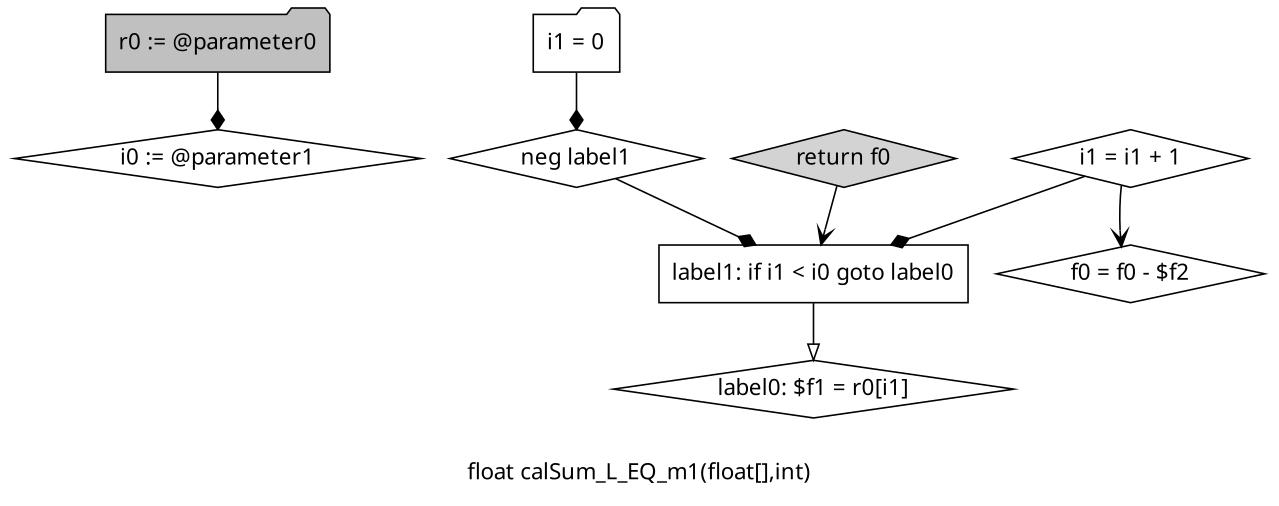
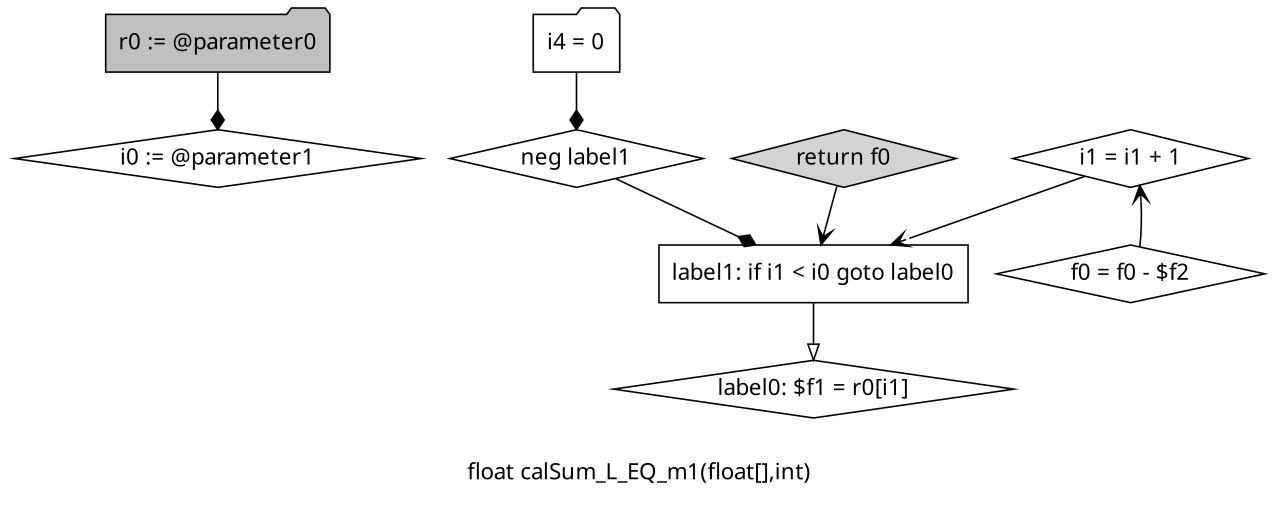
(576, 43) -> (576, 43)
(997, 207) -> (997, 207)
(1120, 208) -> (1141, 224)
